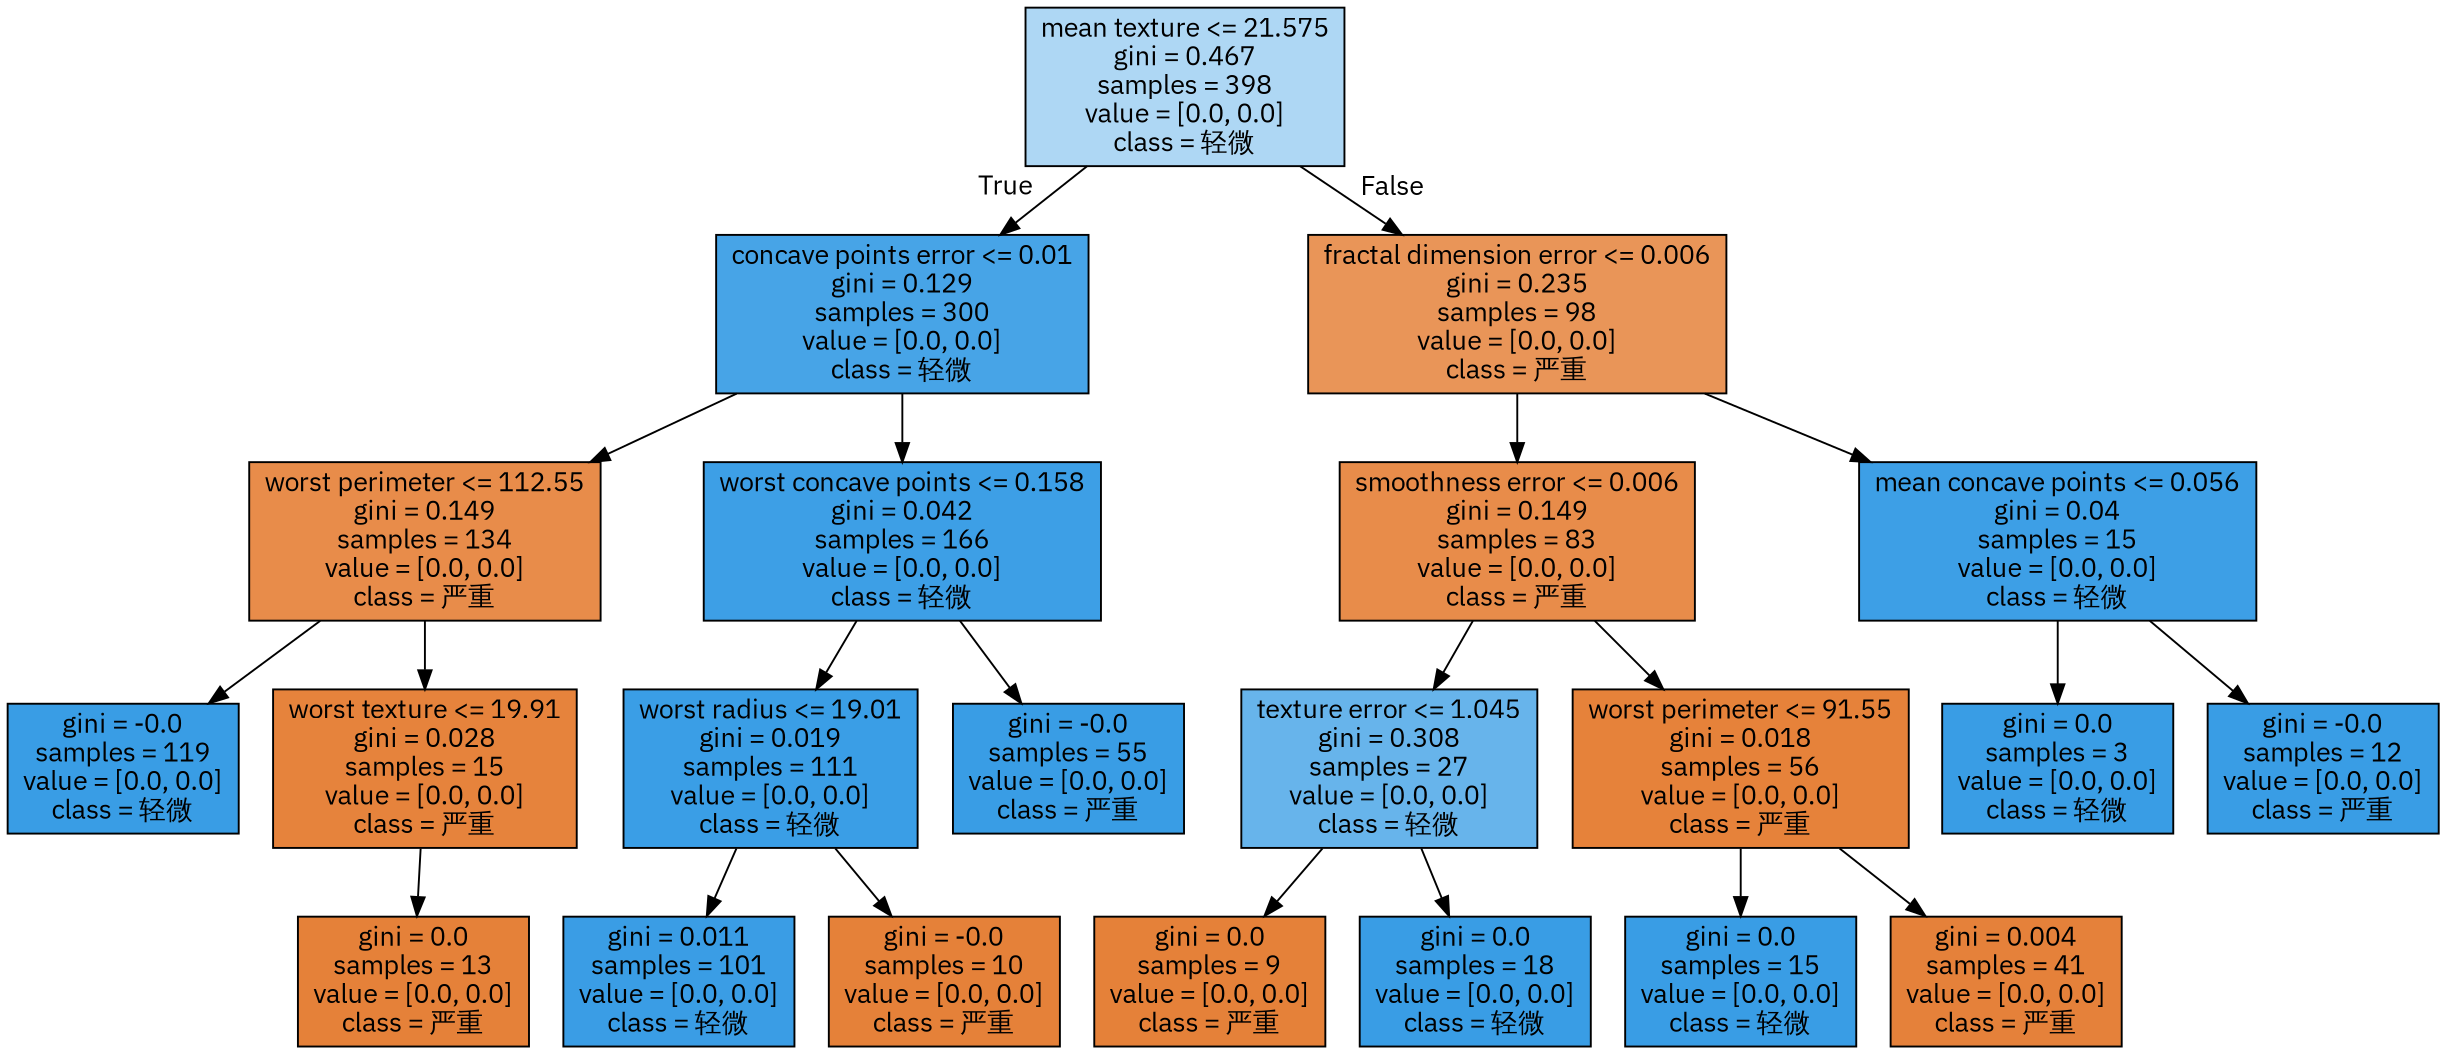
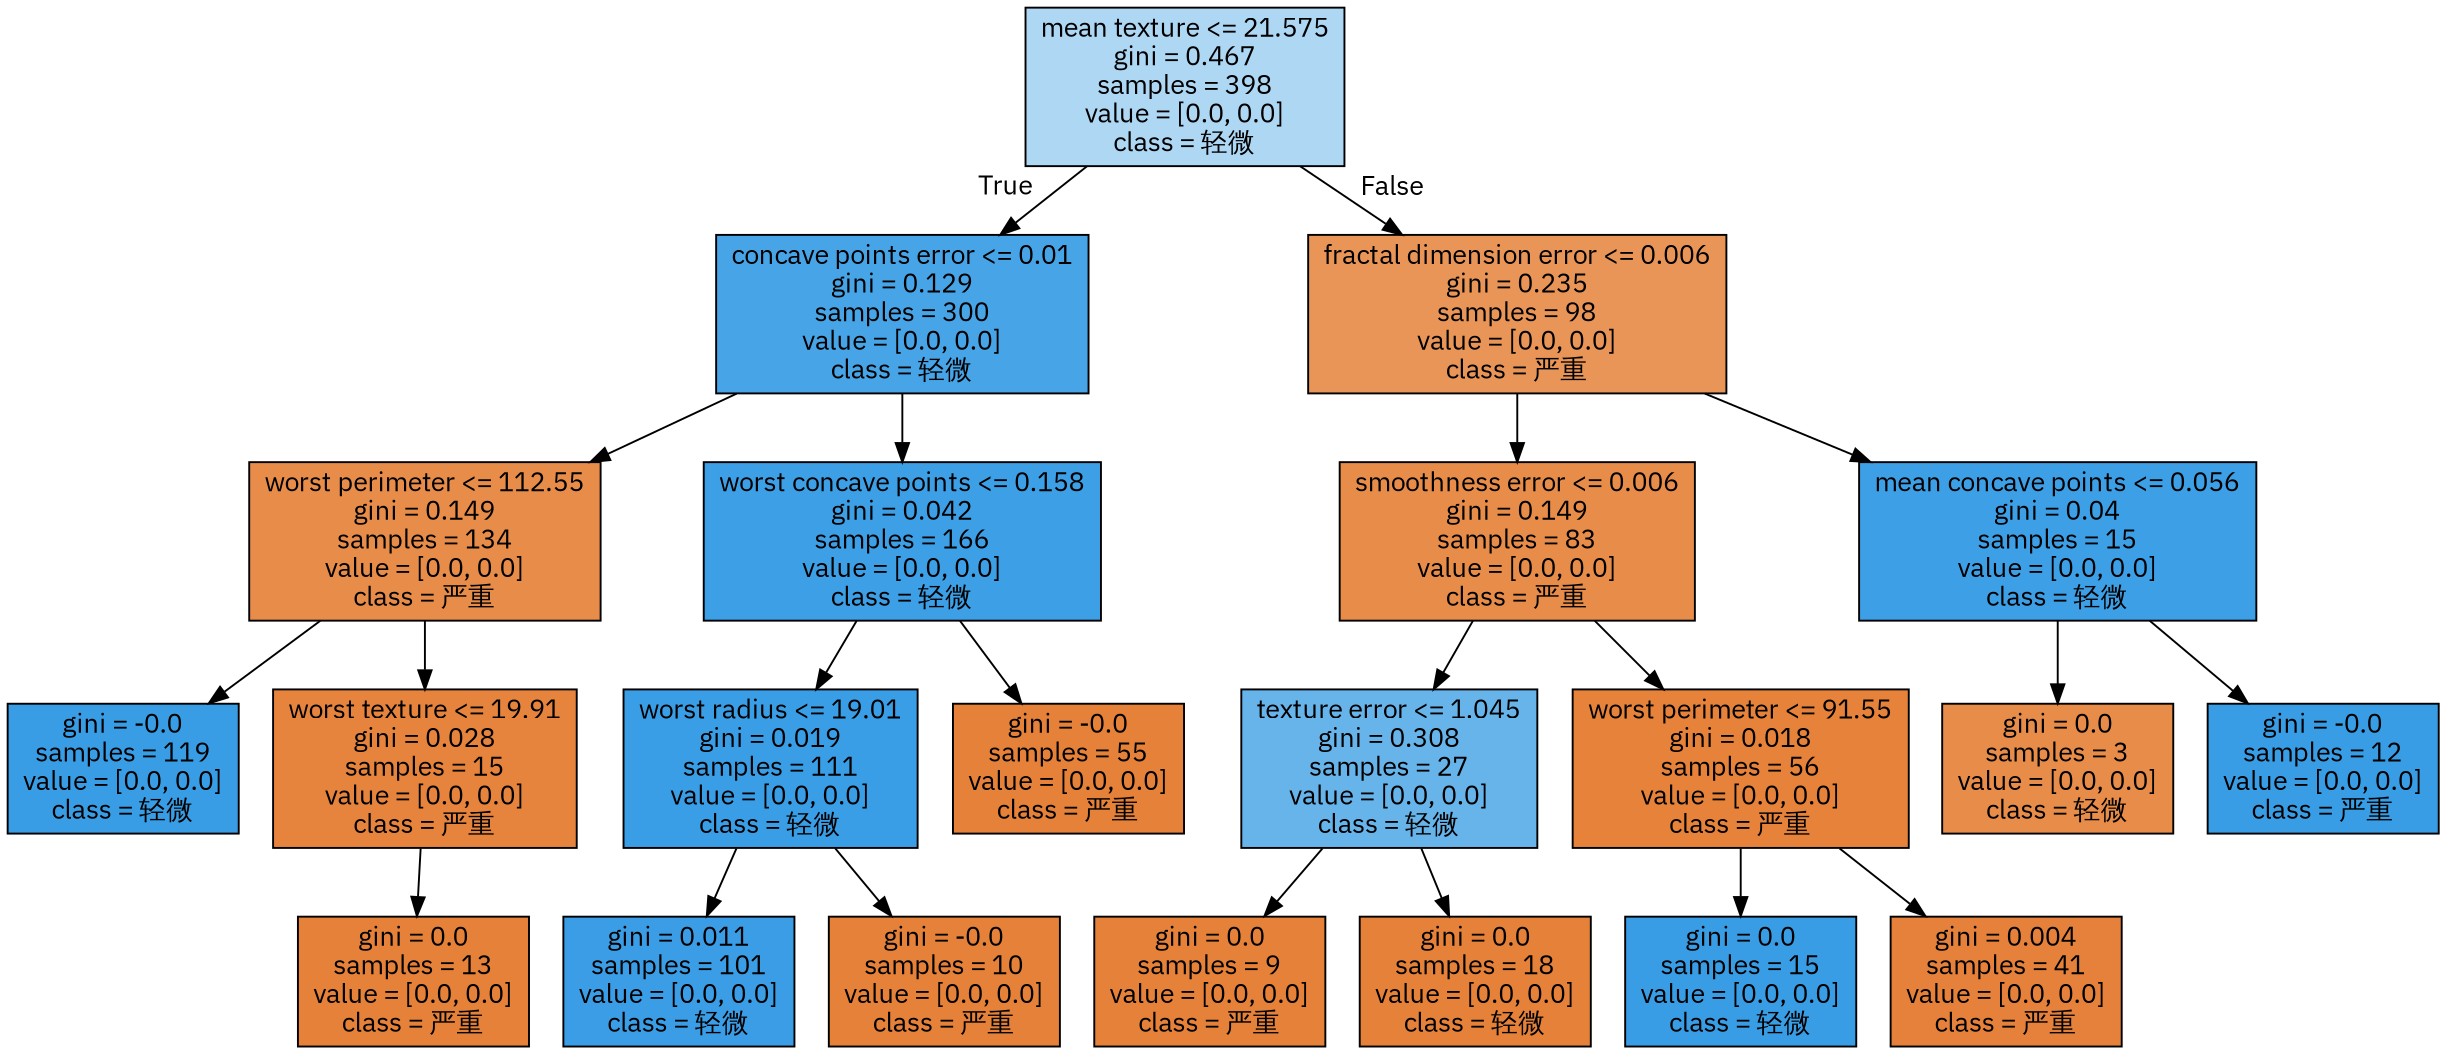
(1068, 769) -> (1068, 769)
(2058, 769) -> (2058, 769)
(1475, 982) -> (1475, 982)
